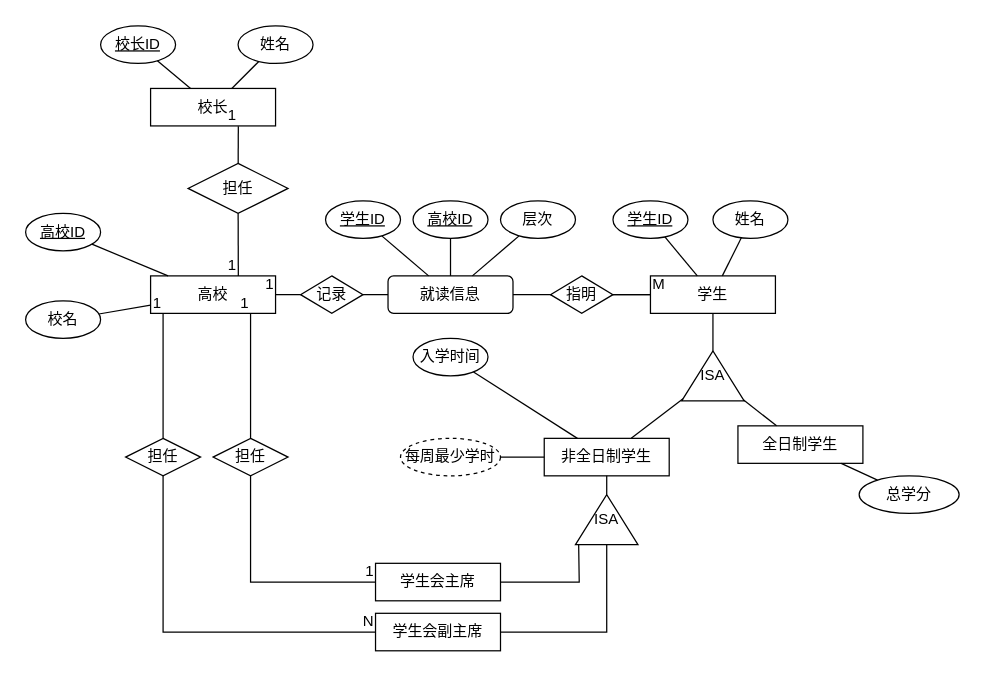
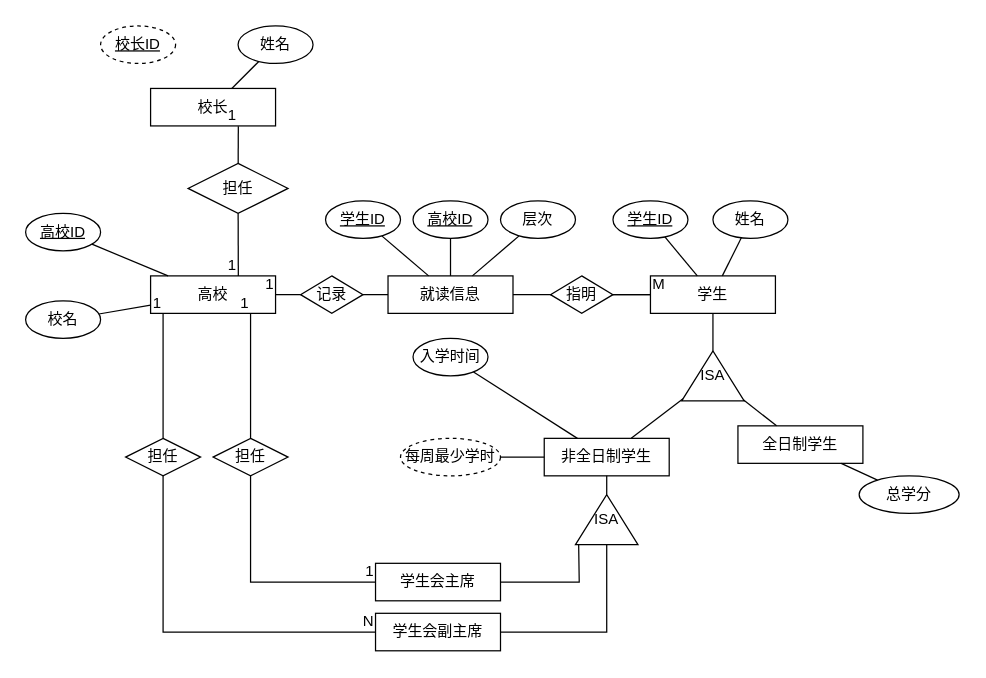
(138, 44) -> (138, 44)
(174, 74) -> none
(451, 294) -> (451, 294)
